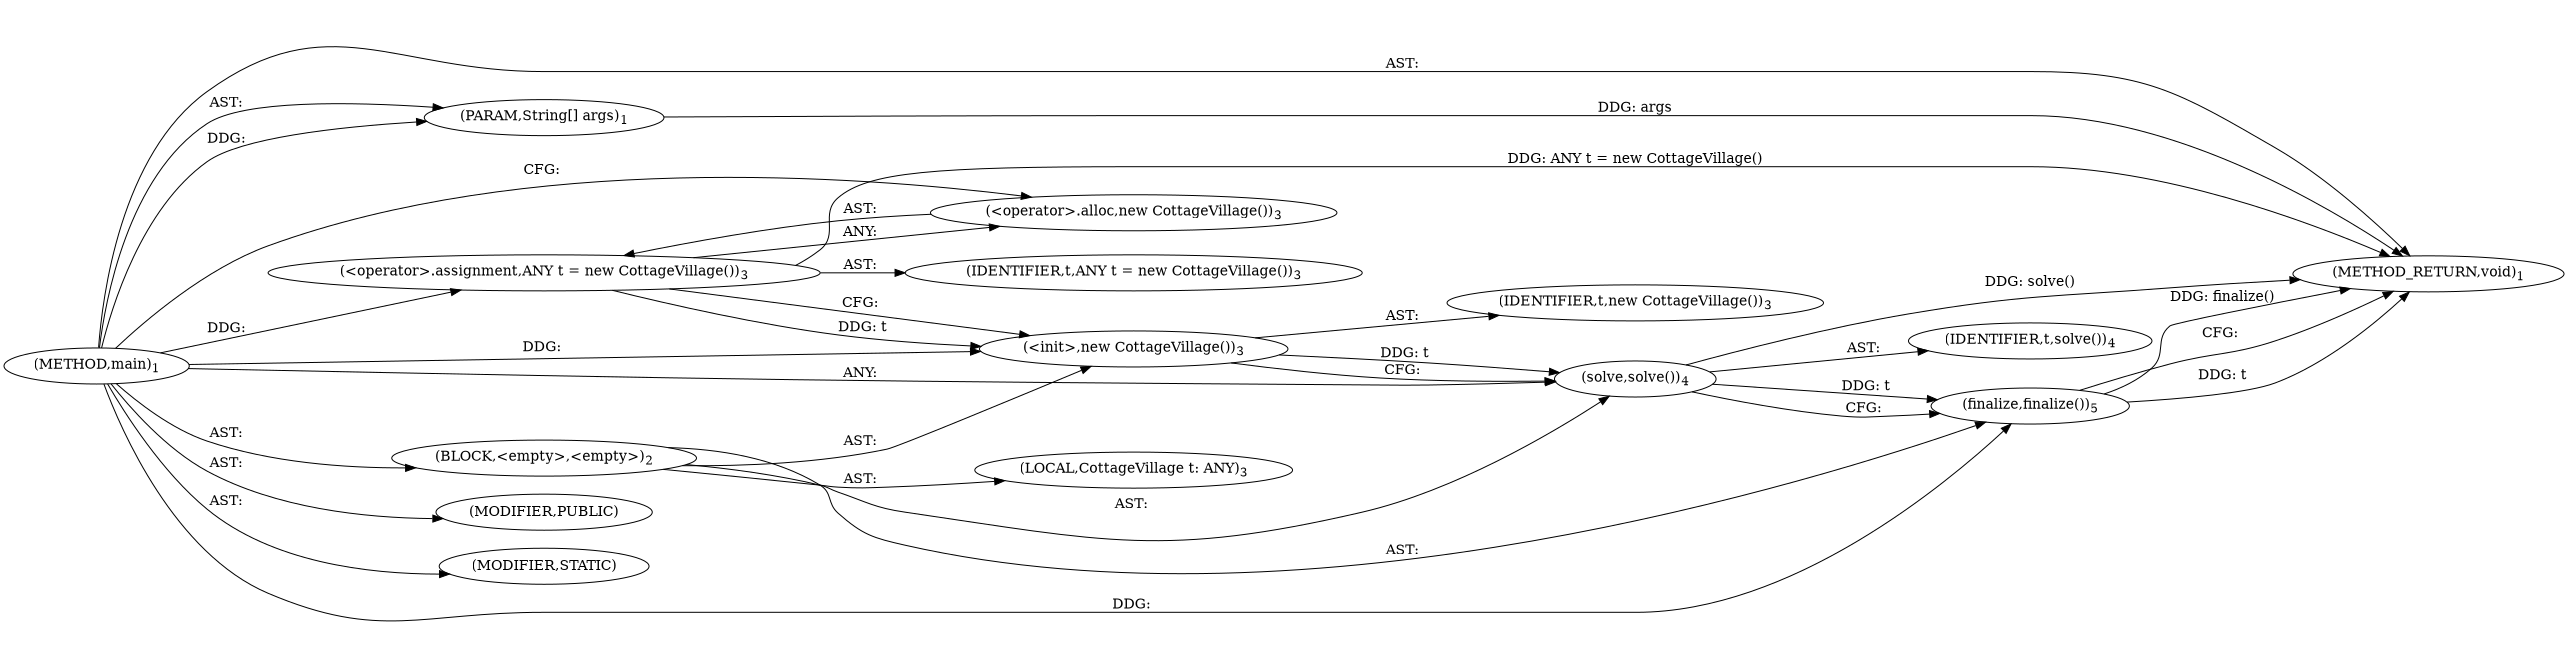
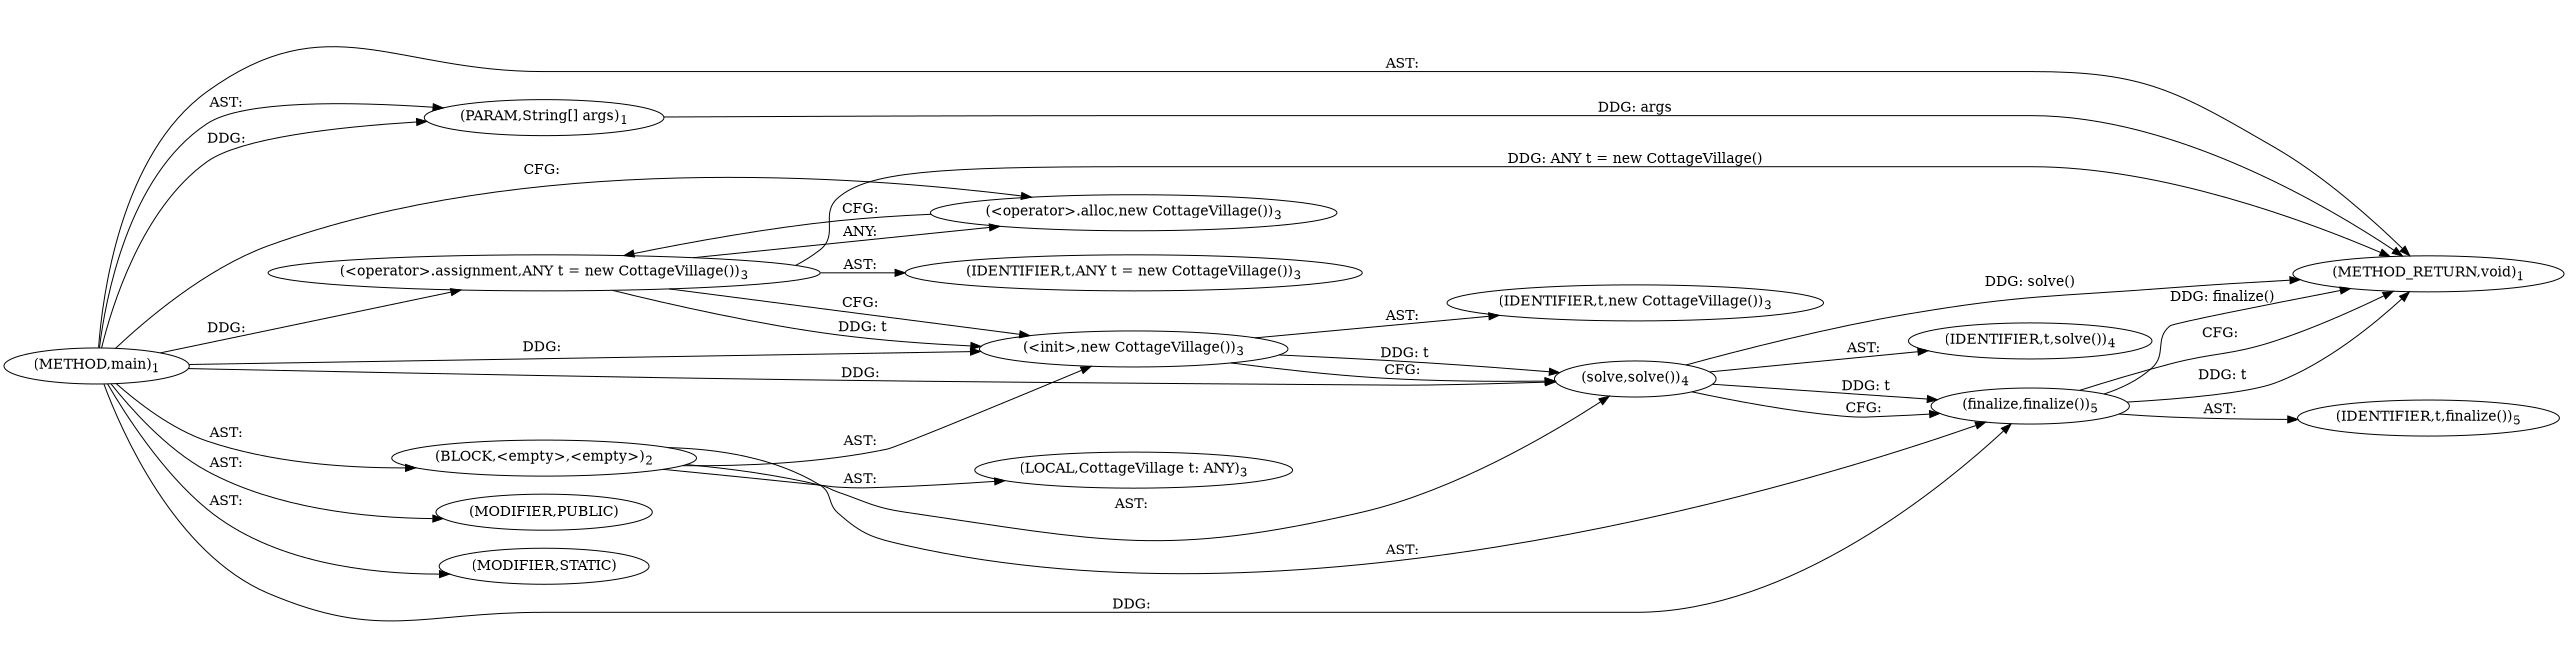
(863, 209) -> (863, 209)
(863, 373) -> (863, 373)
none -> (2428, 418)
